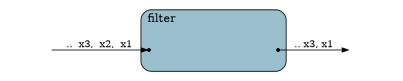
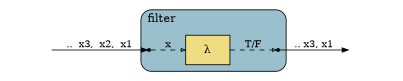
none -> (208, 50)
